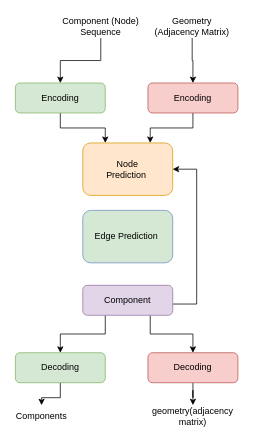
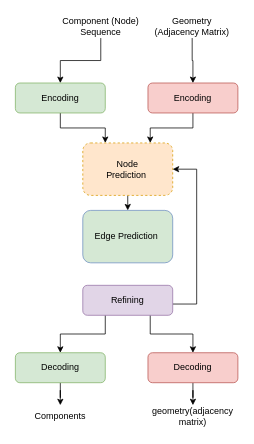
(128, 169) -> (128, 169)
none -> (128, 200)
(128, 300) -> (128, 300)
(42, 417) -> (60, 417)
